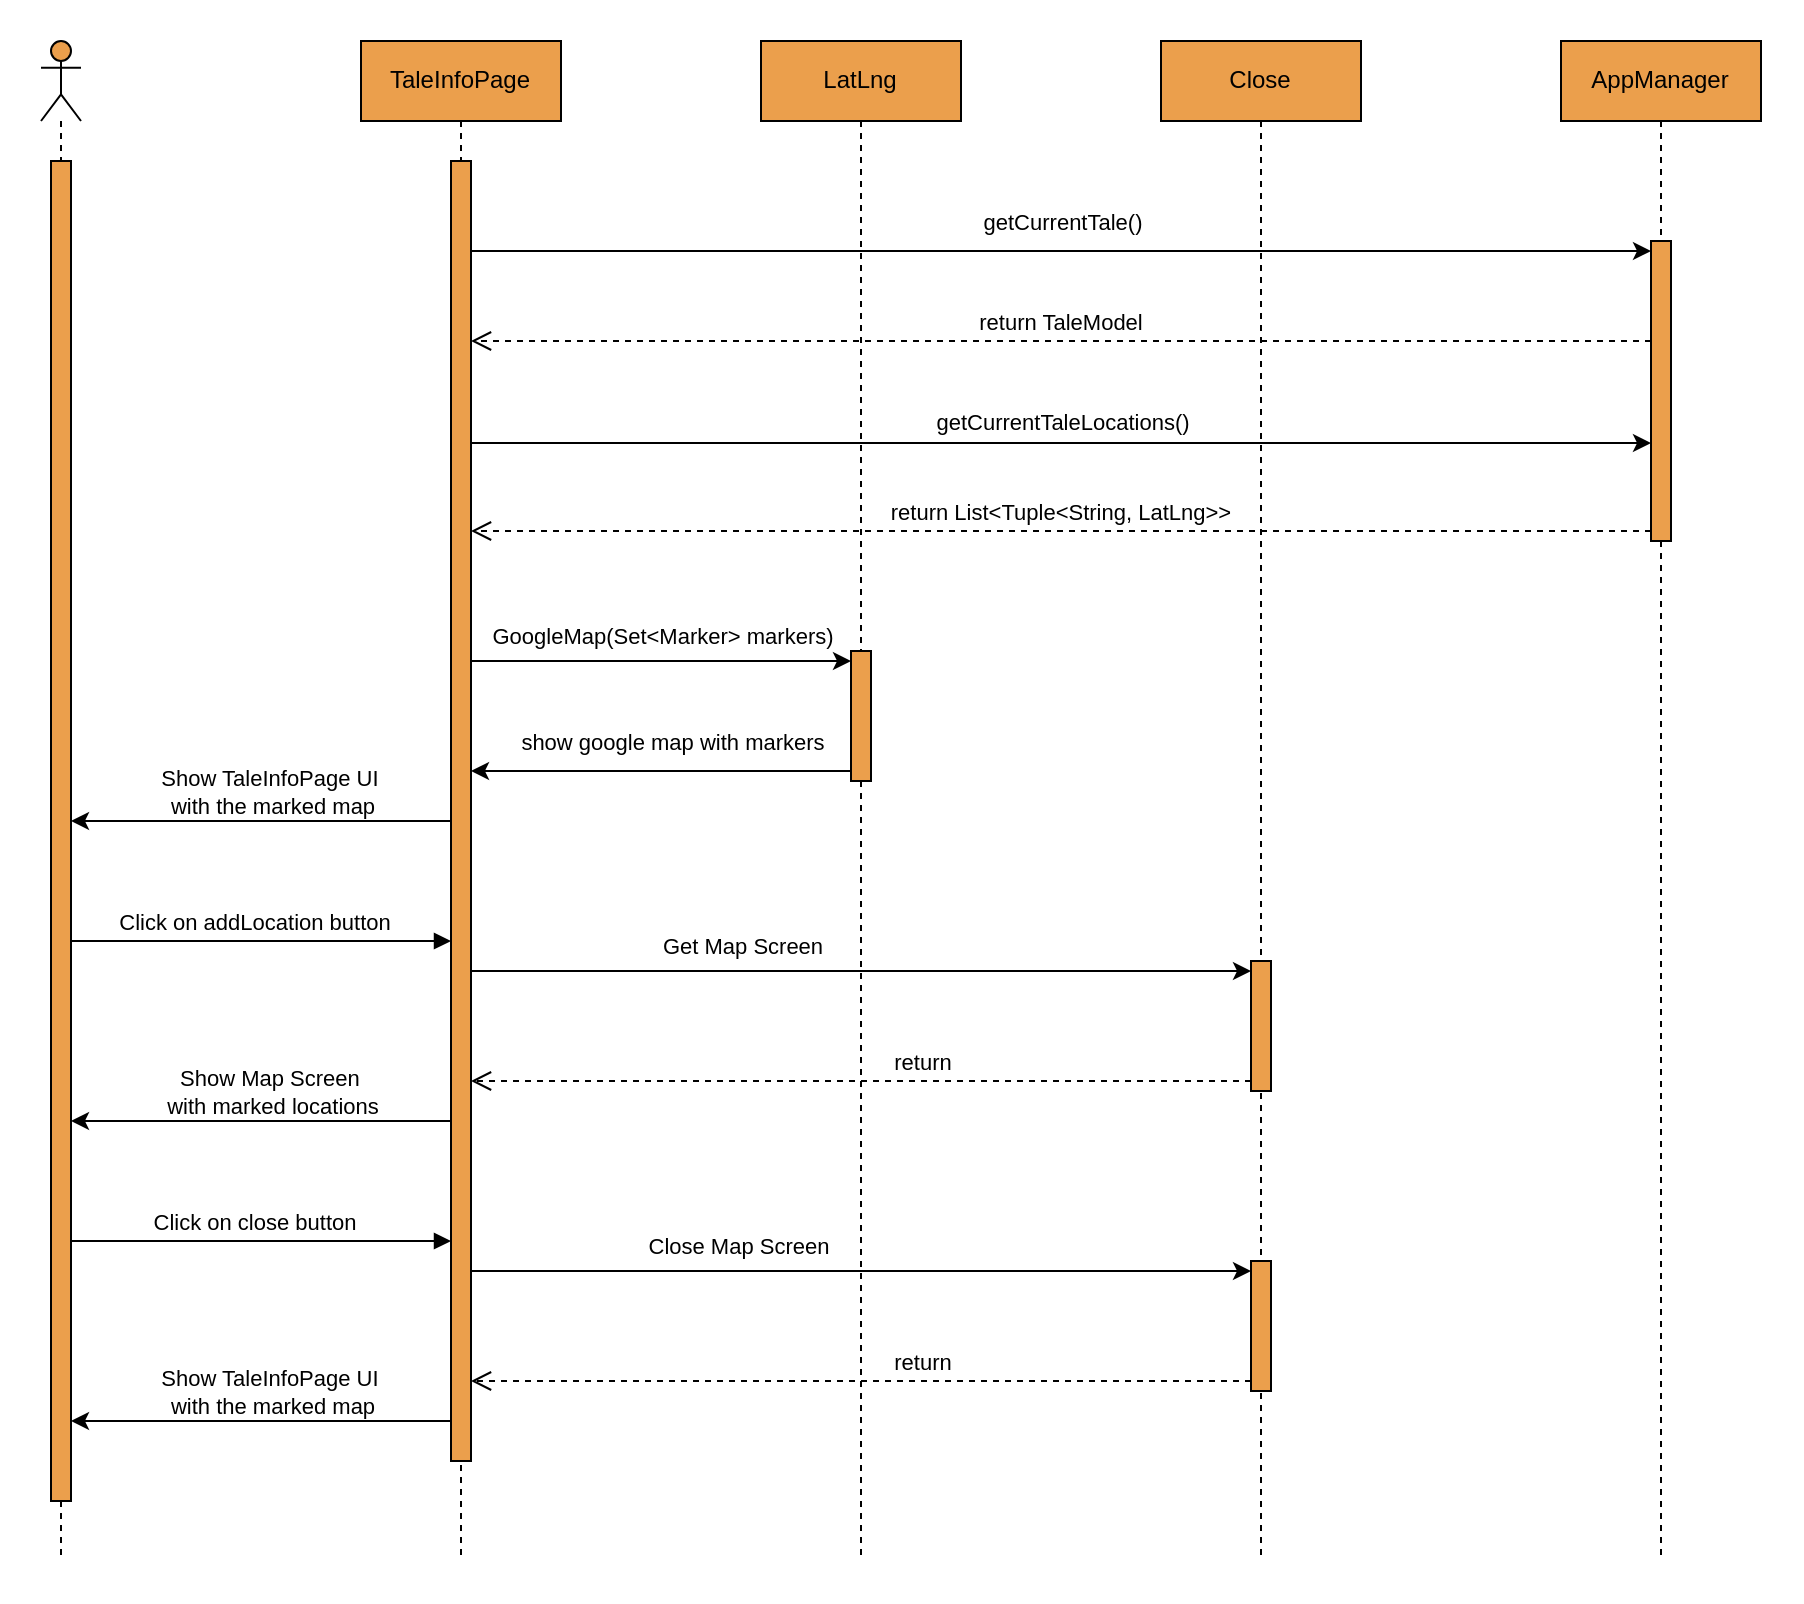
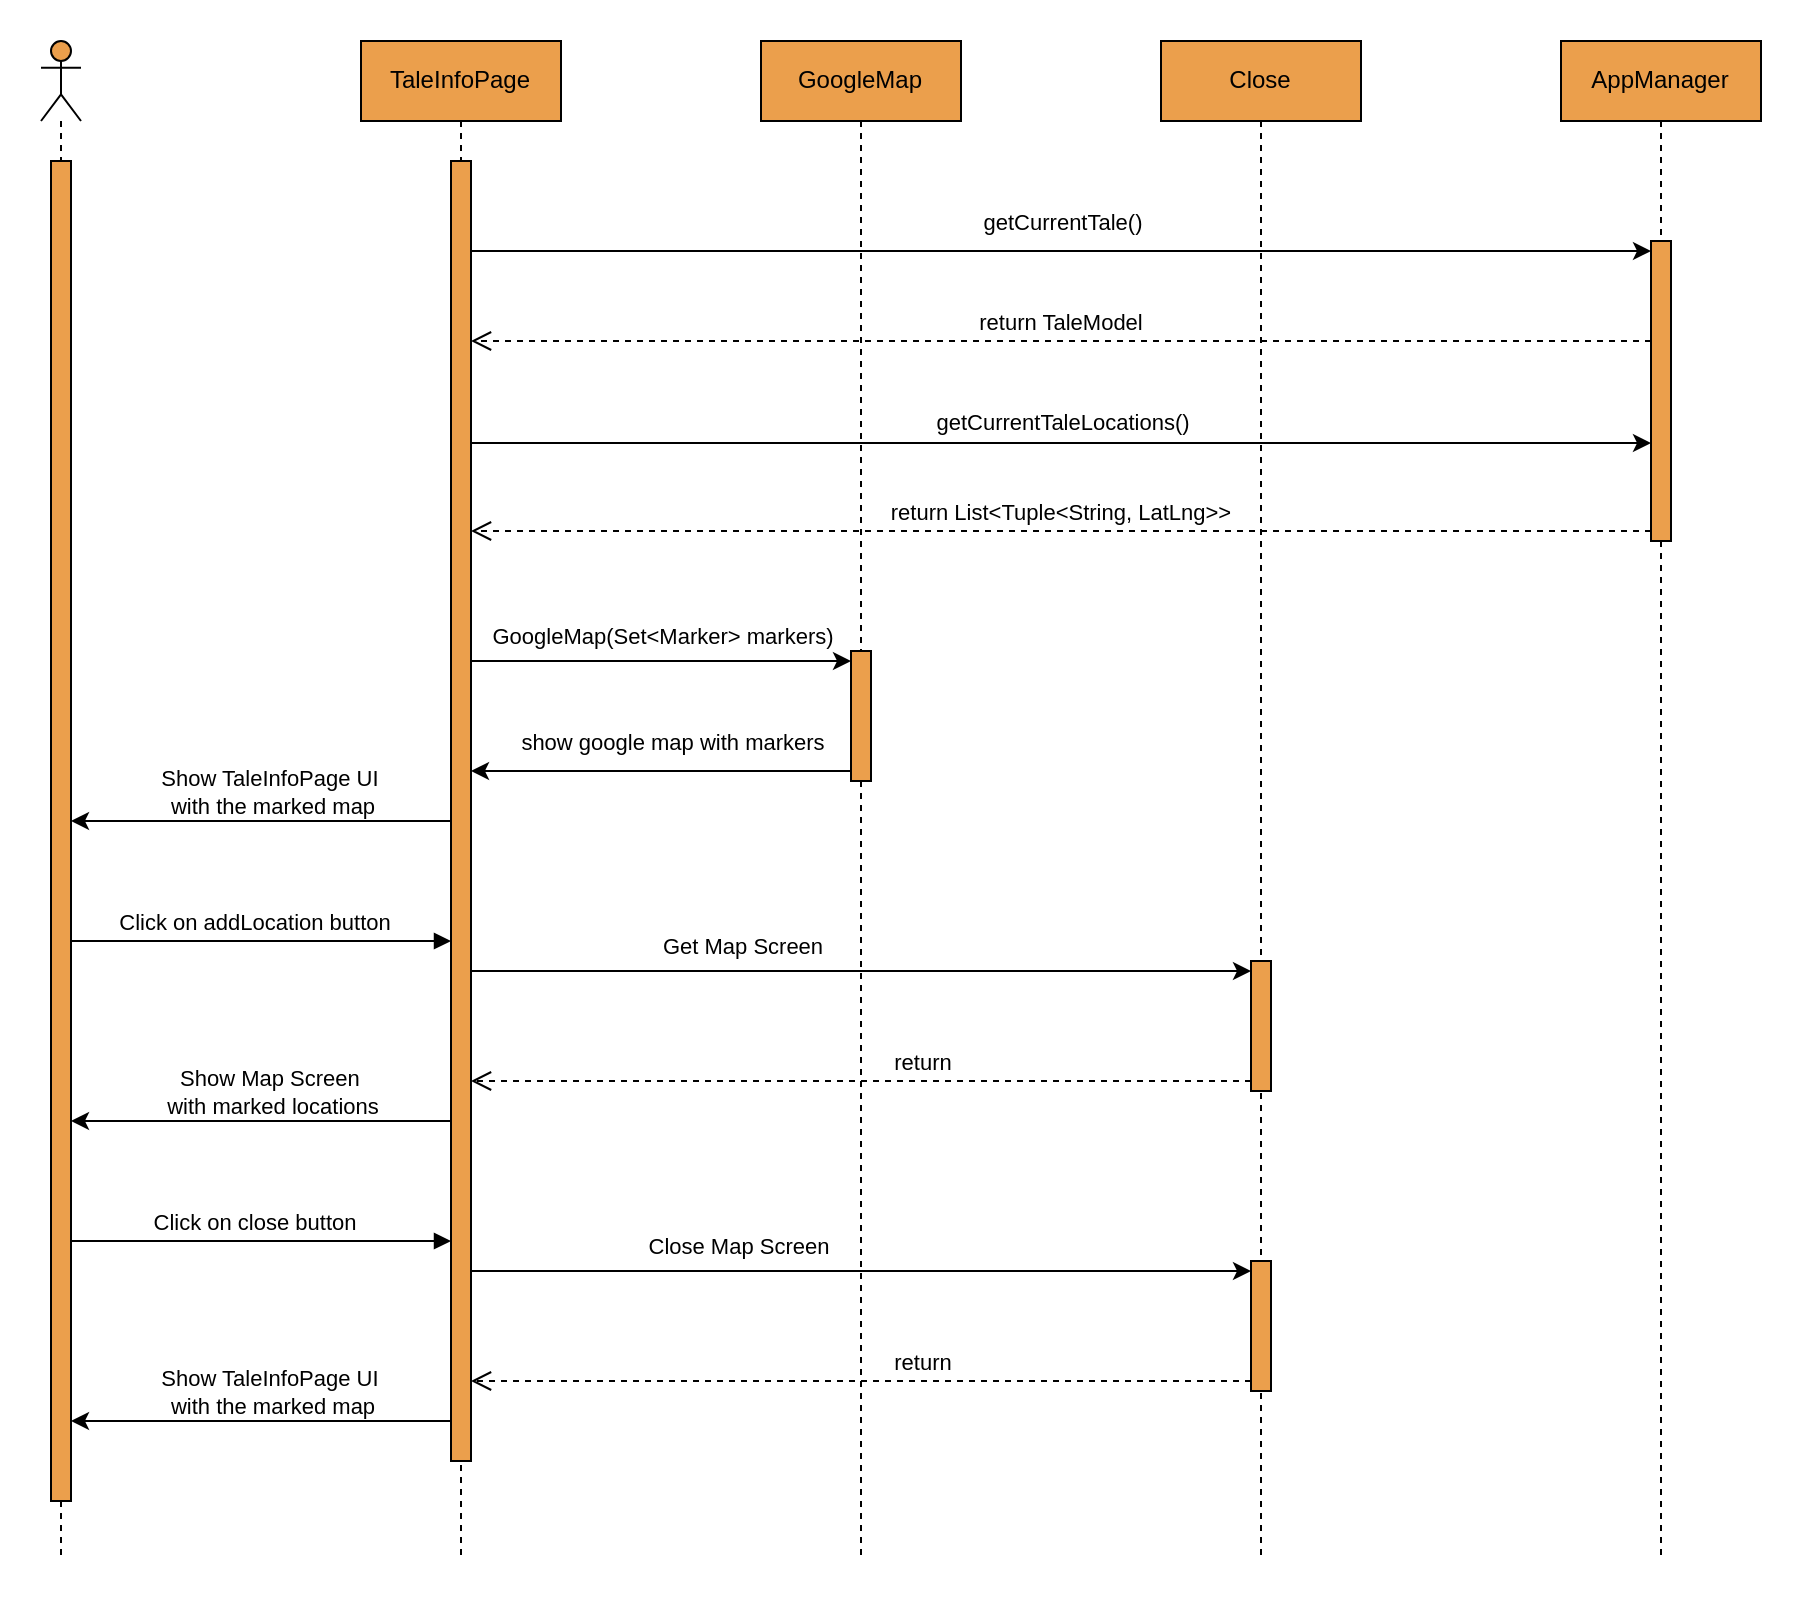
(861, 81) -> (861, 81)
